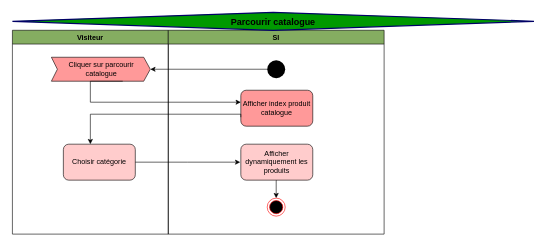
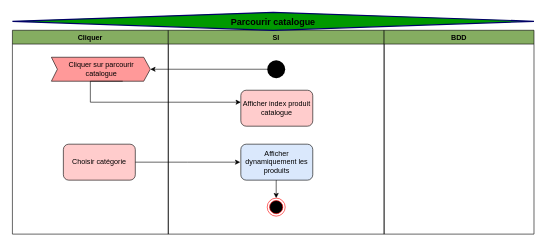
(90, 38) -> (90, 38)
(277, 108) -> (277, 108)
(90, 126) -> none
none -> (459, 132)
(277, 162) -> (277, 162)
